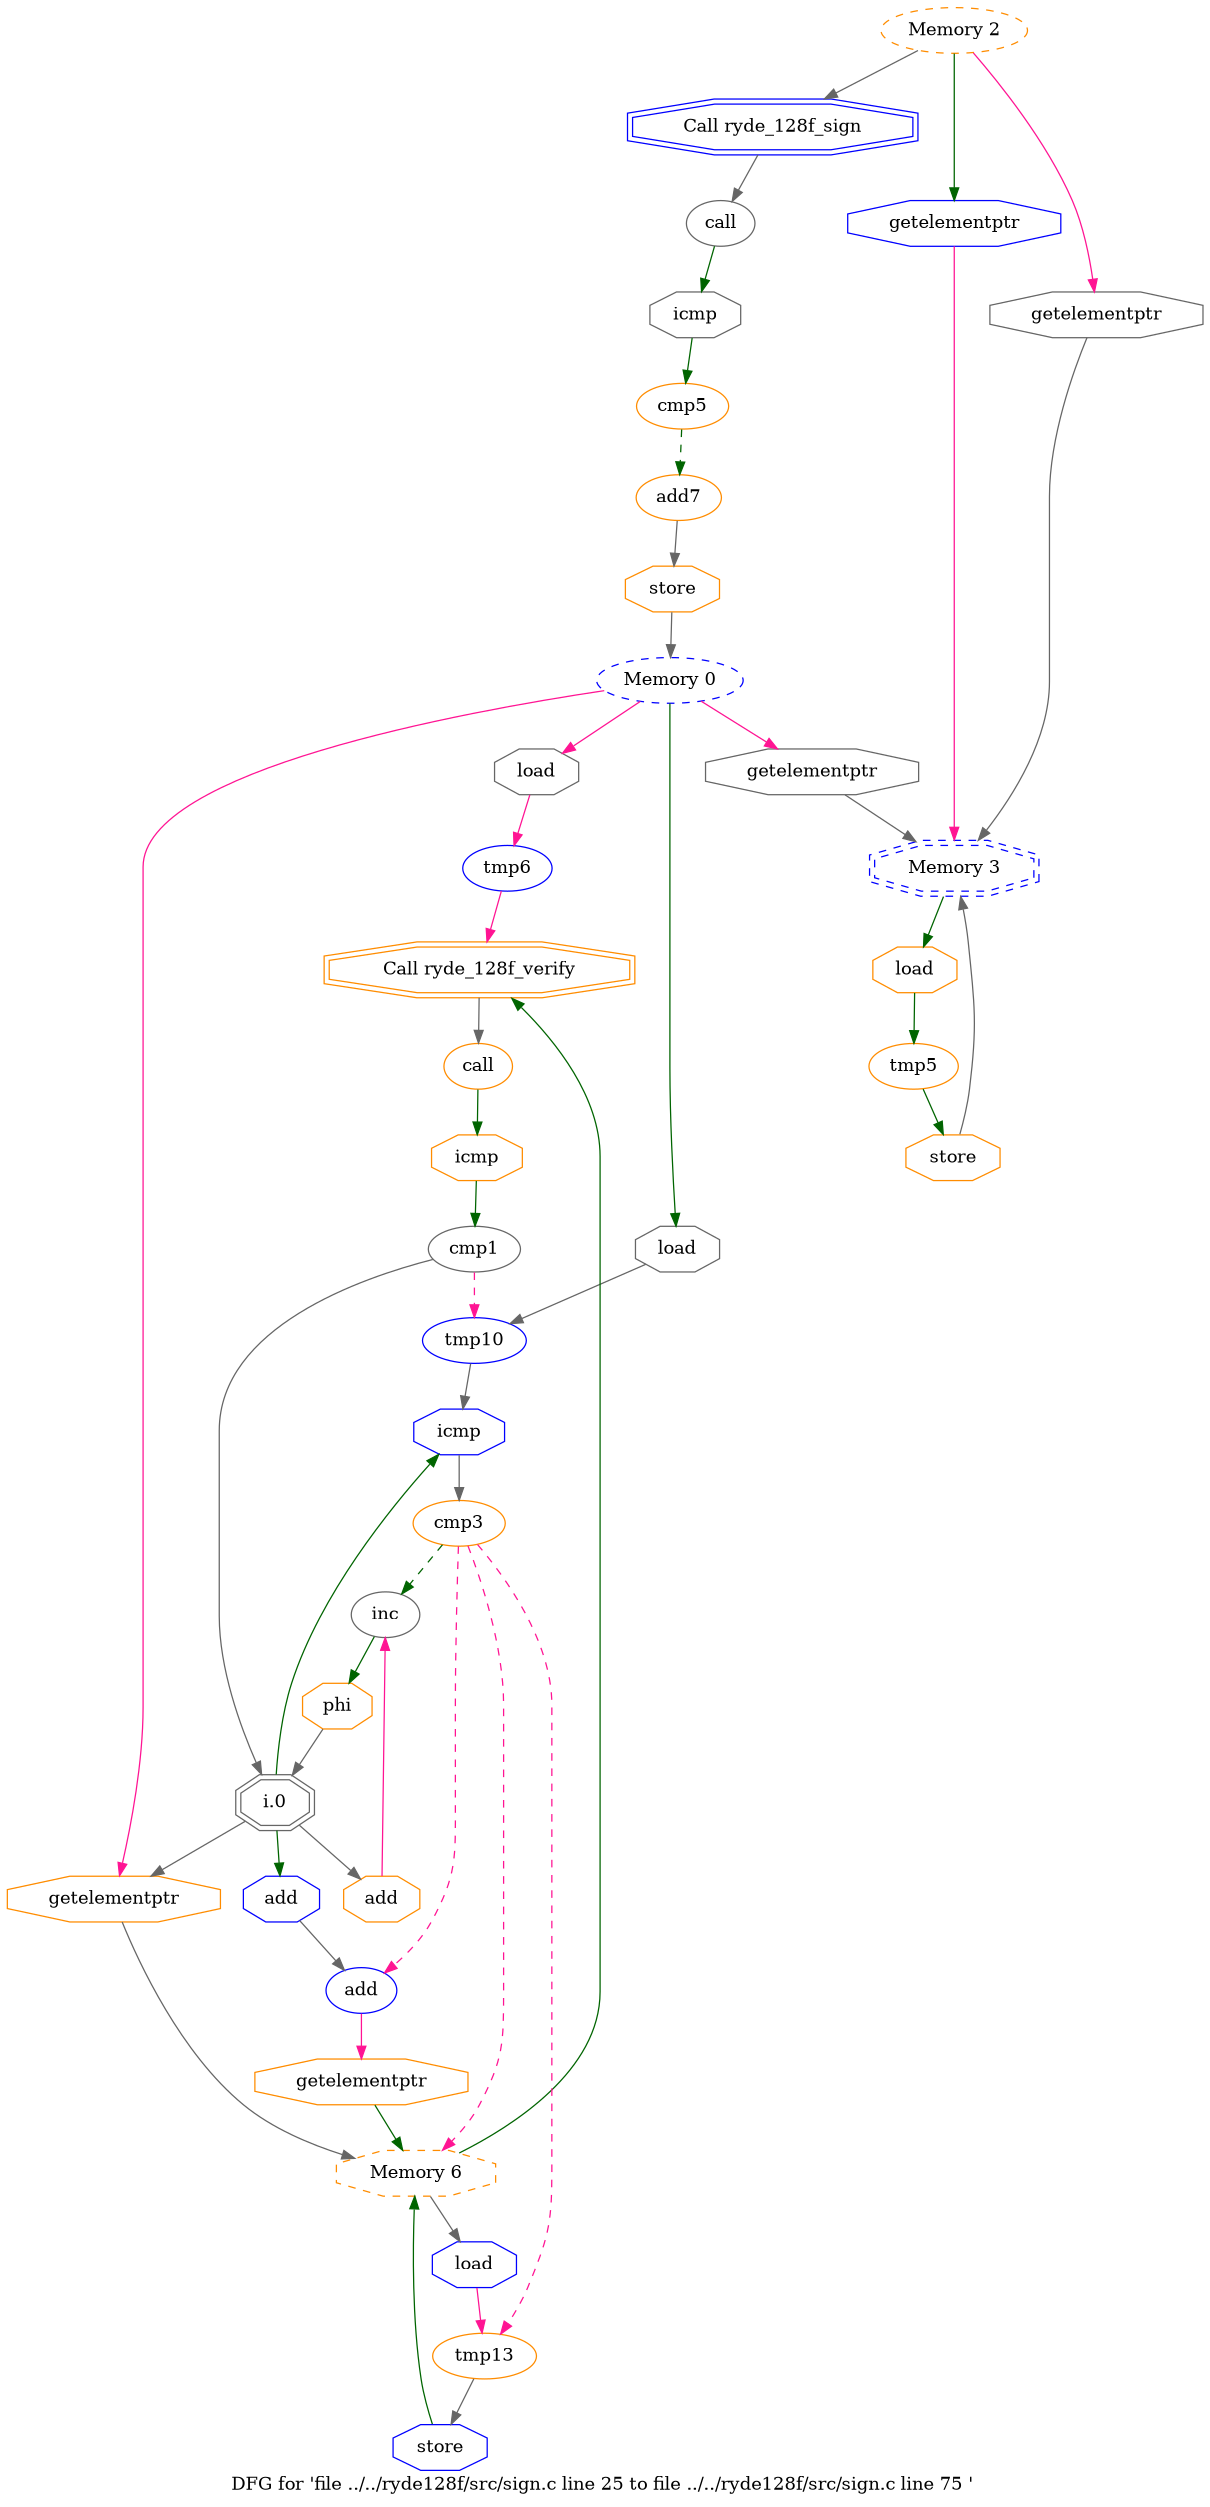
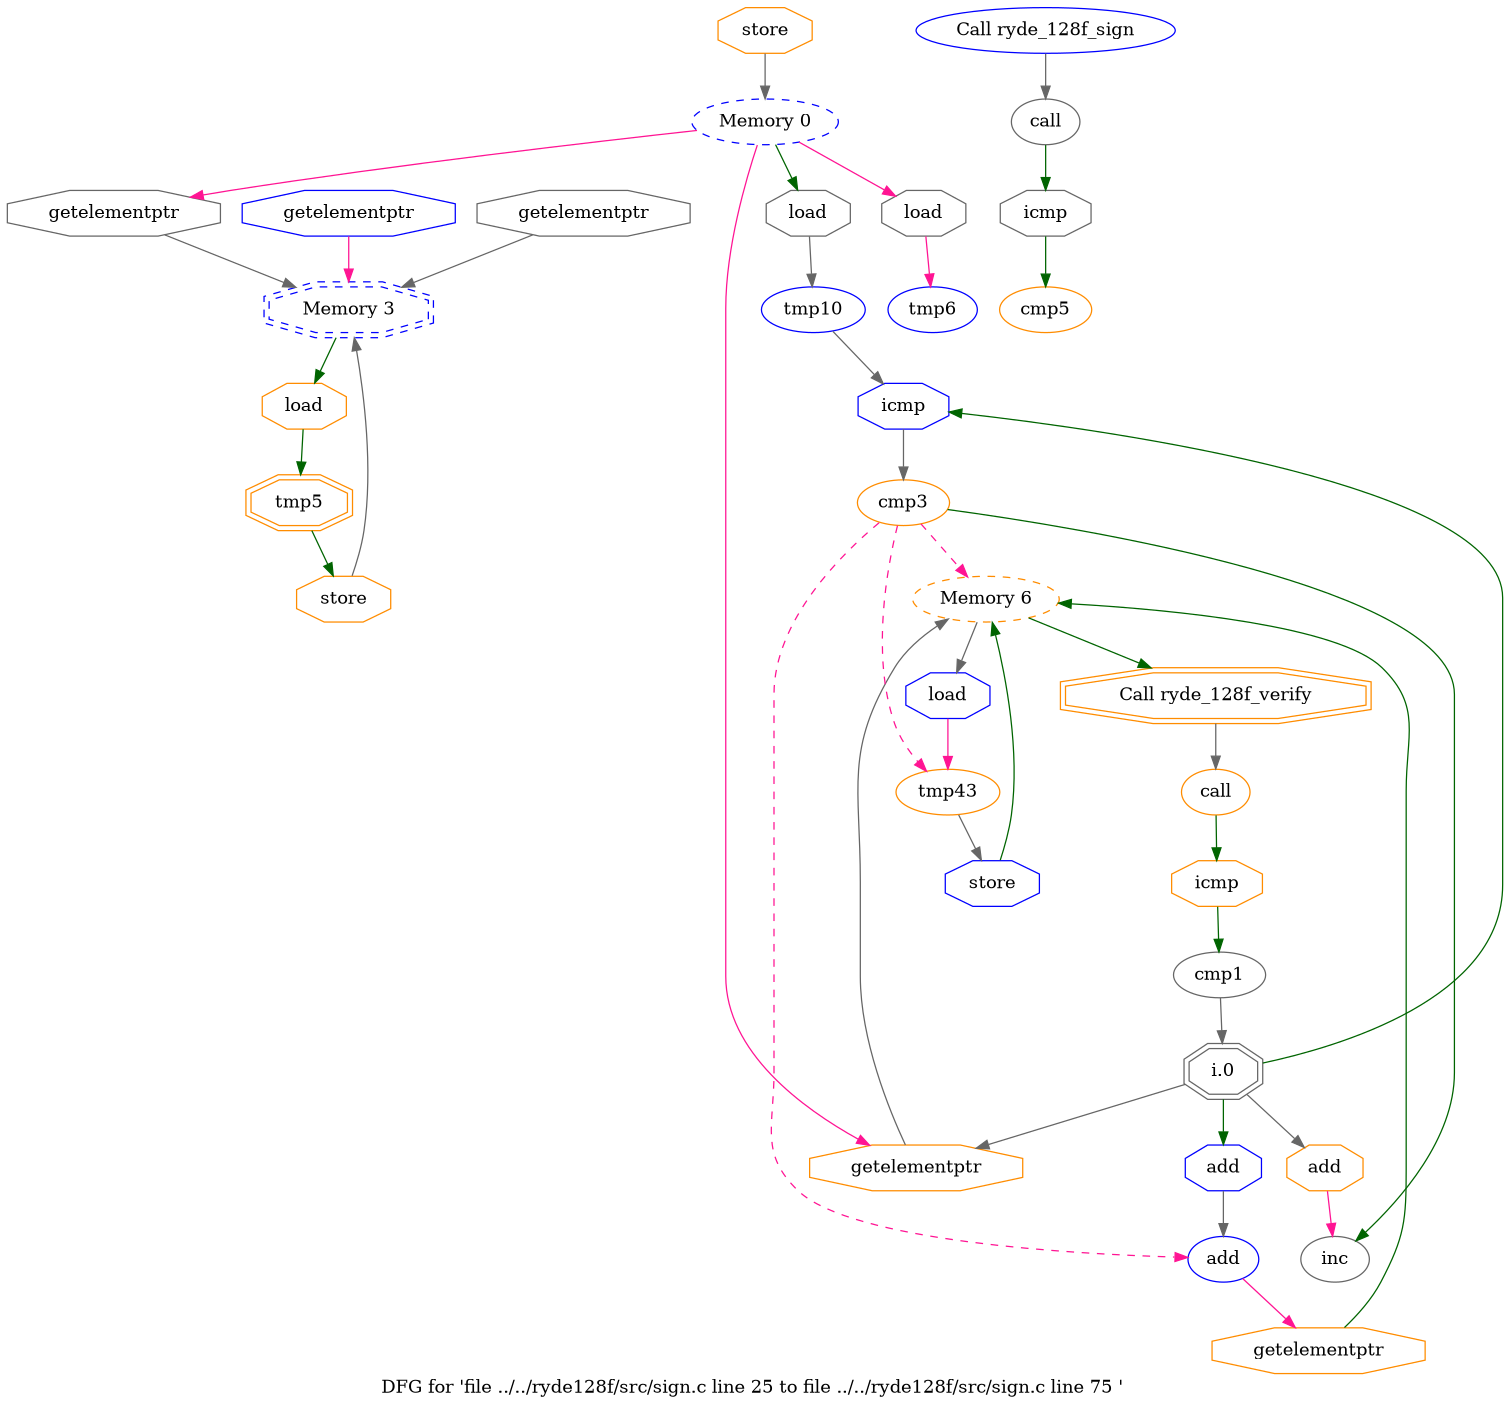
(954, 30) -> none
(773, 127) -> (1046, 30)
(679, 498) -> none
(496, 910) -> none
(914, 1066) -> (299, 503)
(474, 1289) -> none
(426, 1564) -> (1454, 698)
(337, 1706) -> none
(416, 2173) -> (986, 599)
(485, 2356) -> (948, 792)
